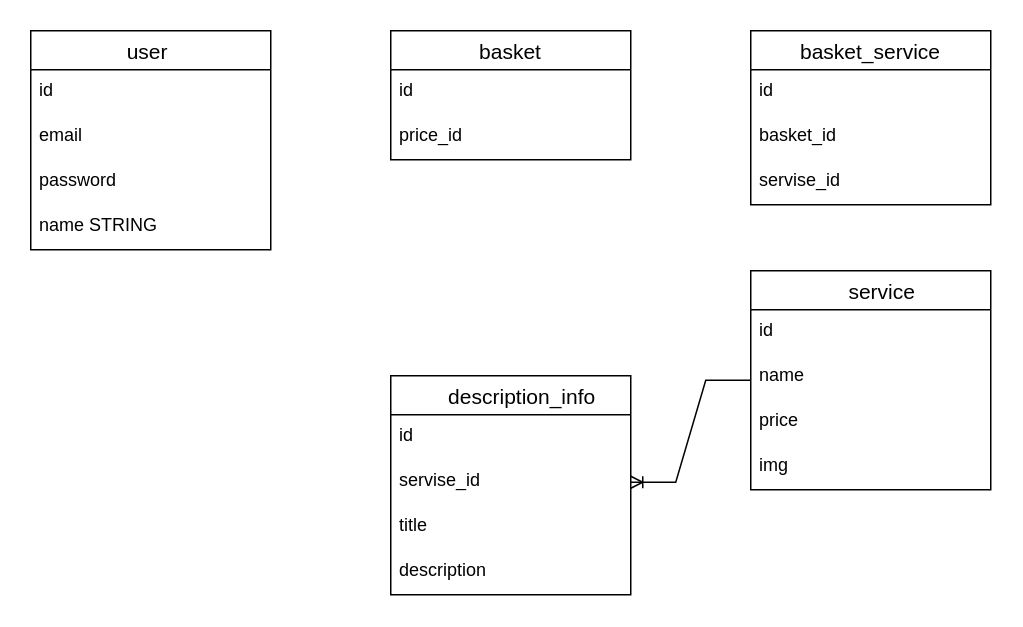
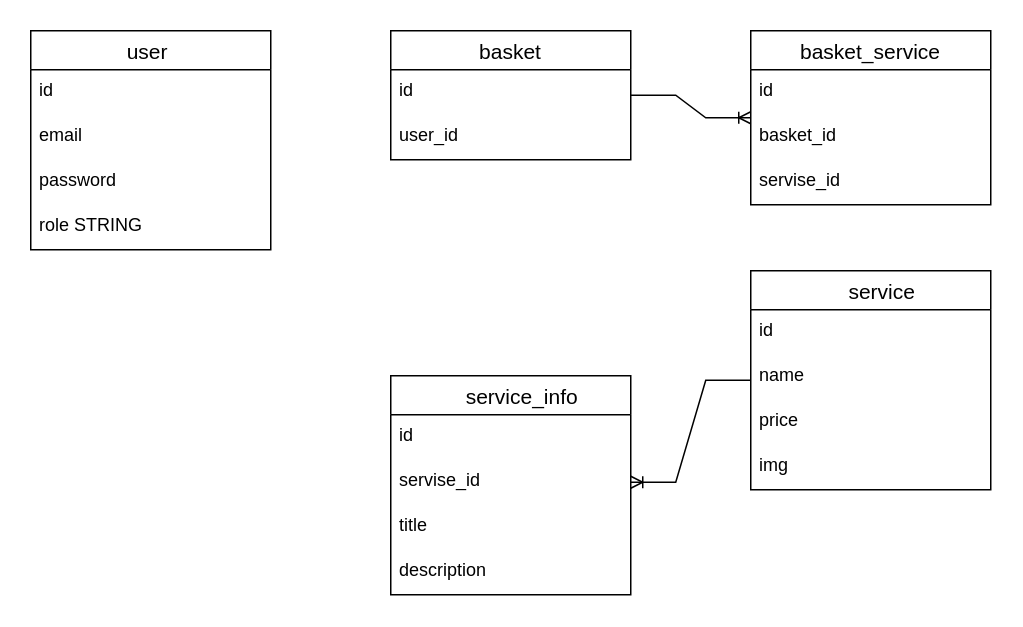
none -> (690, 106)
(435, 135) -> (432, 135)
(92, 225) -> (90, 225)
(510, 397) -> (510, 397)
